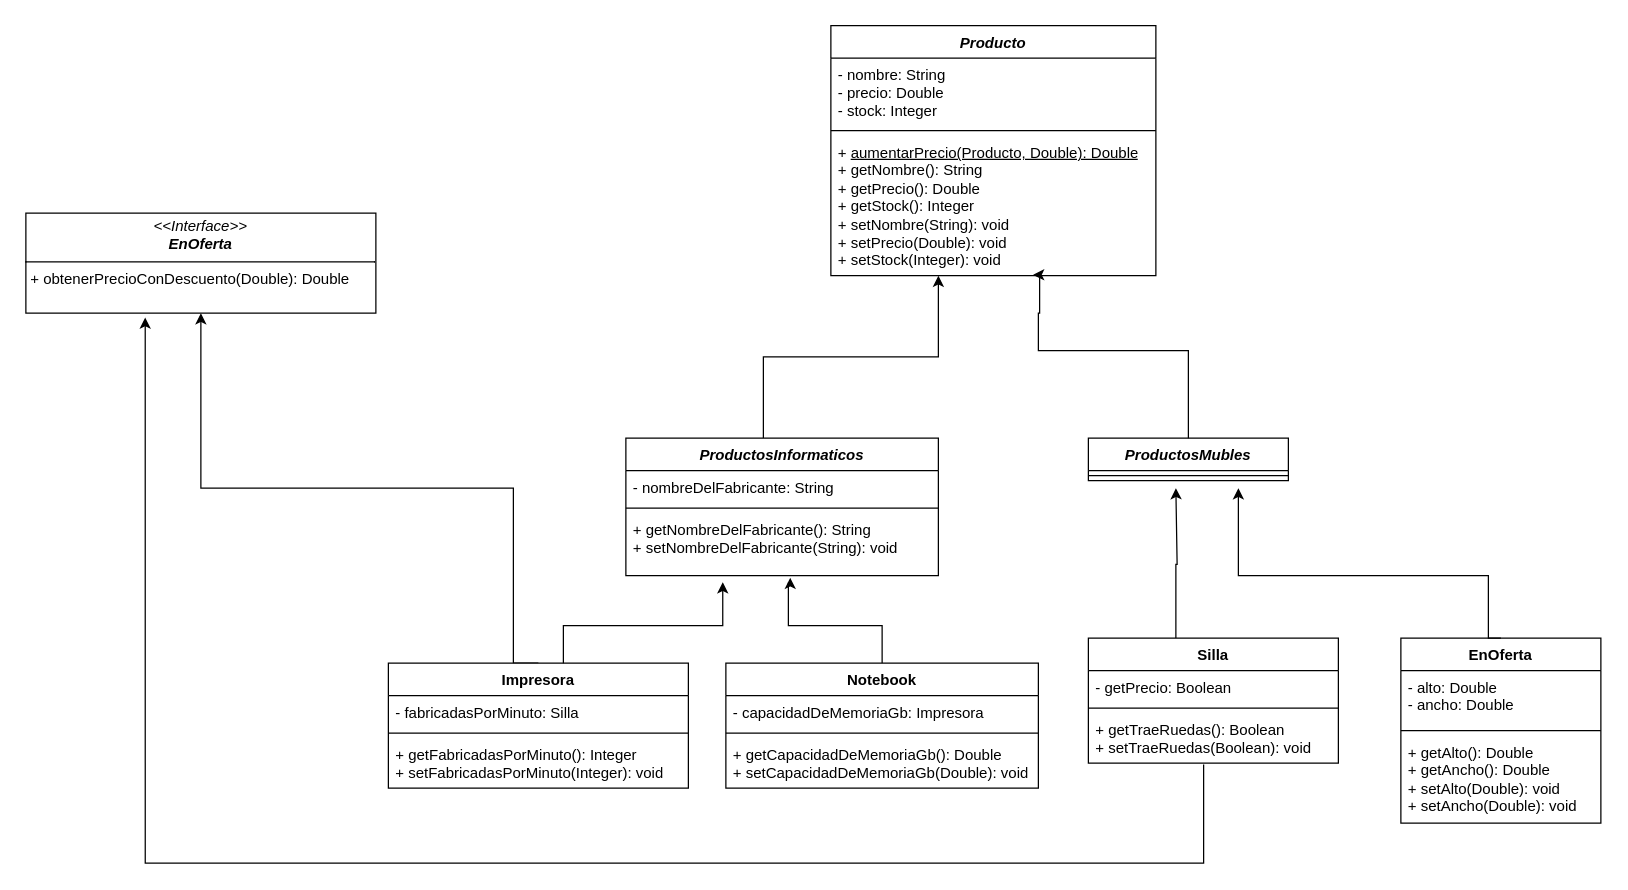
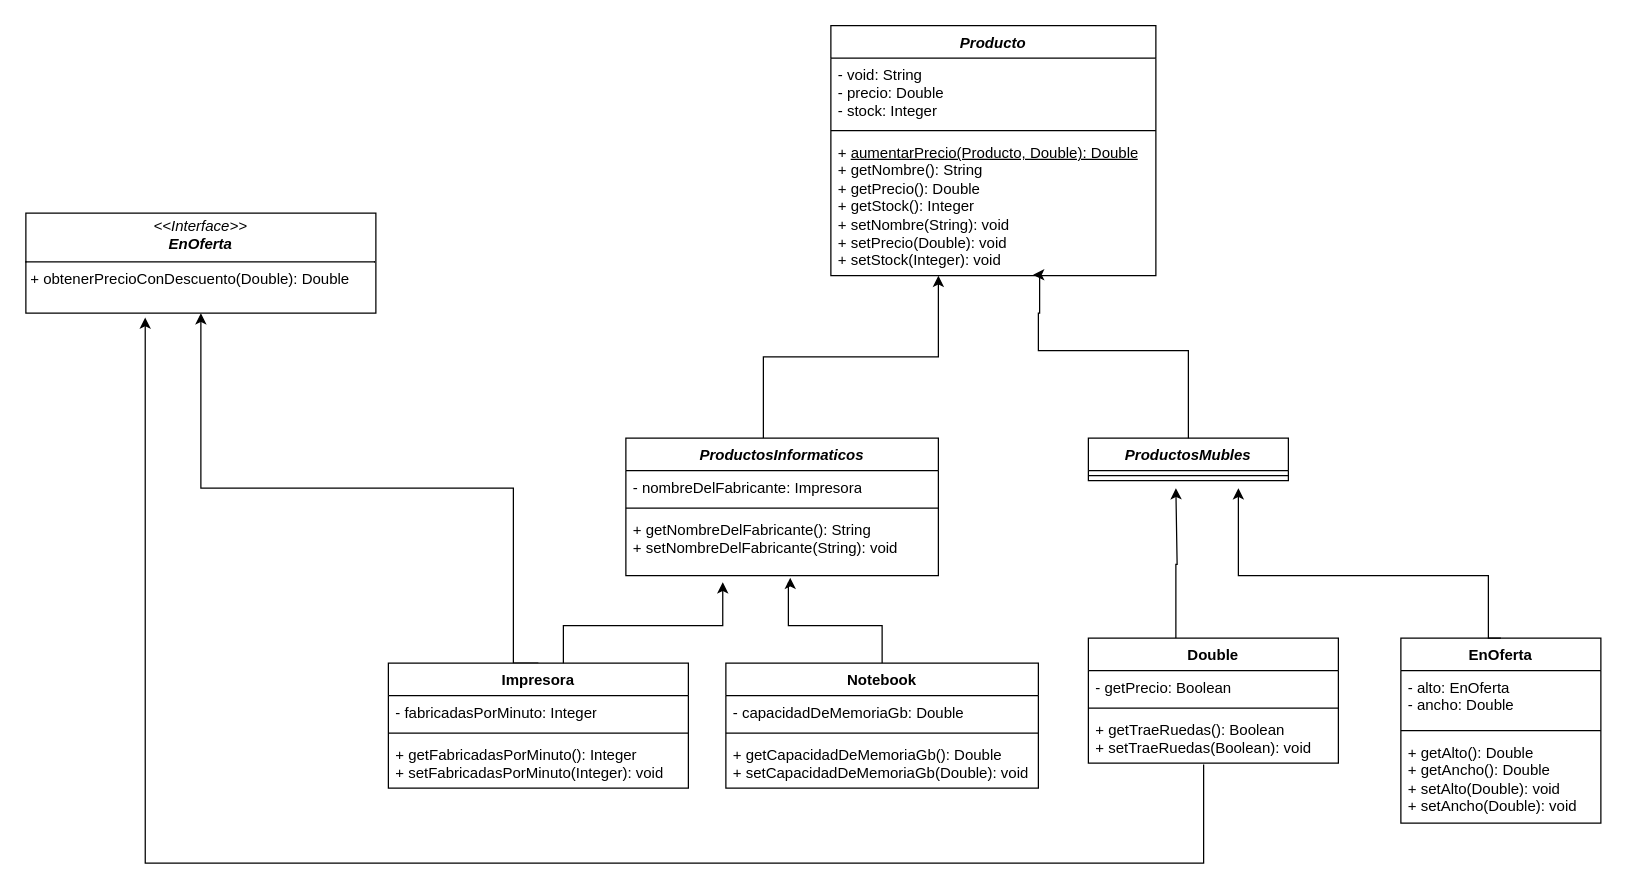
(899, 94) -> (899, 94)
(743, 488) -> (758, 488)
(1213, 656) -> (1213, 656)
(1463, 697) -> (1468, 697)
(498, 713) -> (512, 713)
(862, 713) -> (847, 713)
